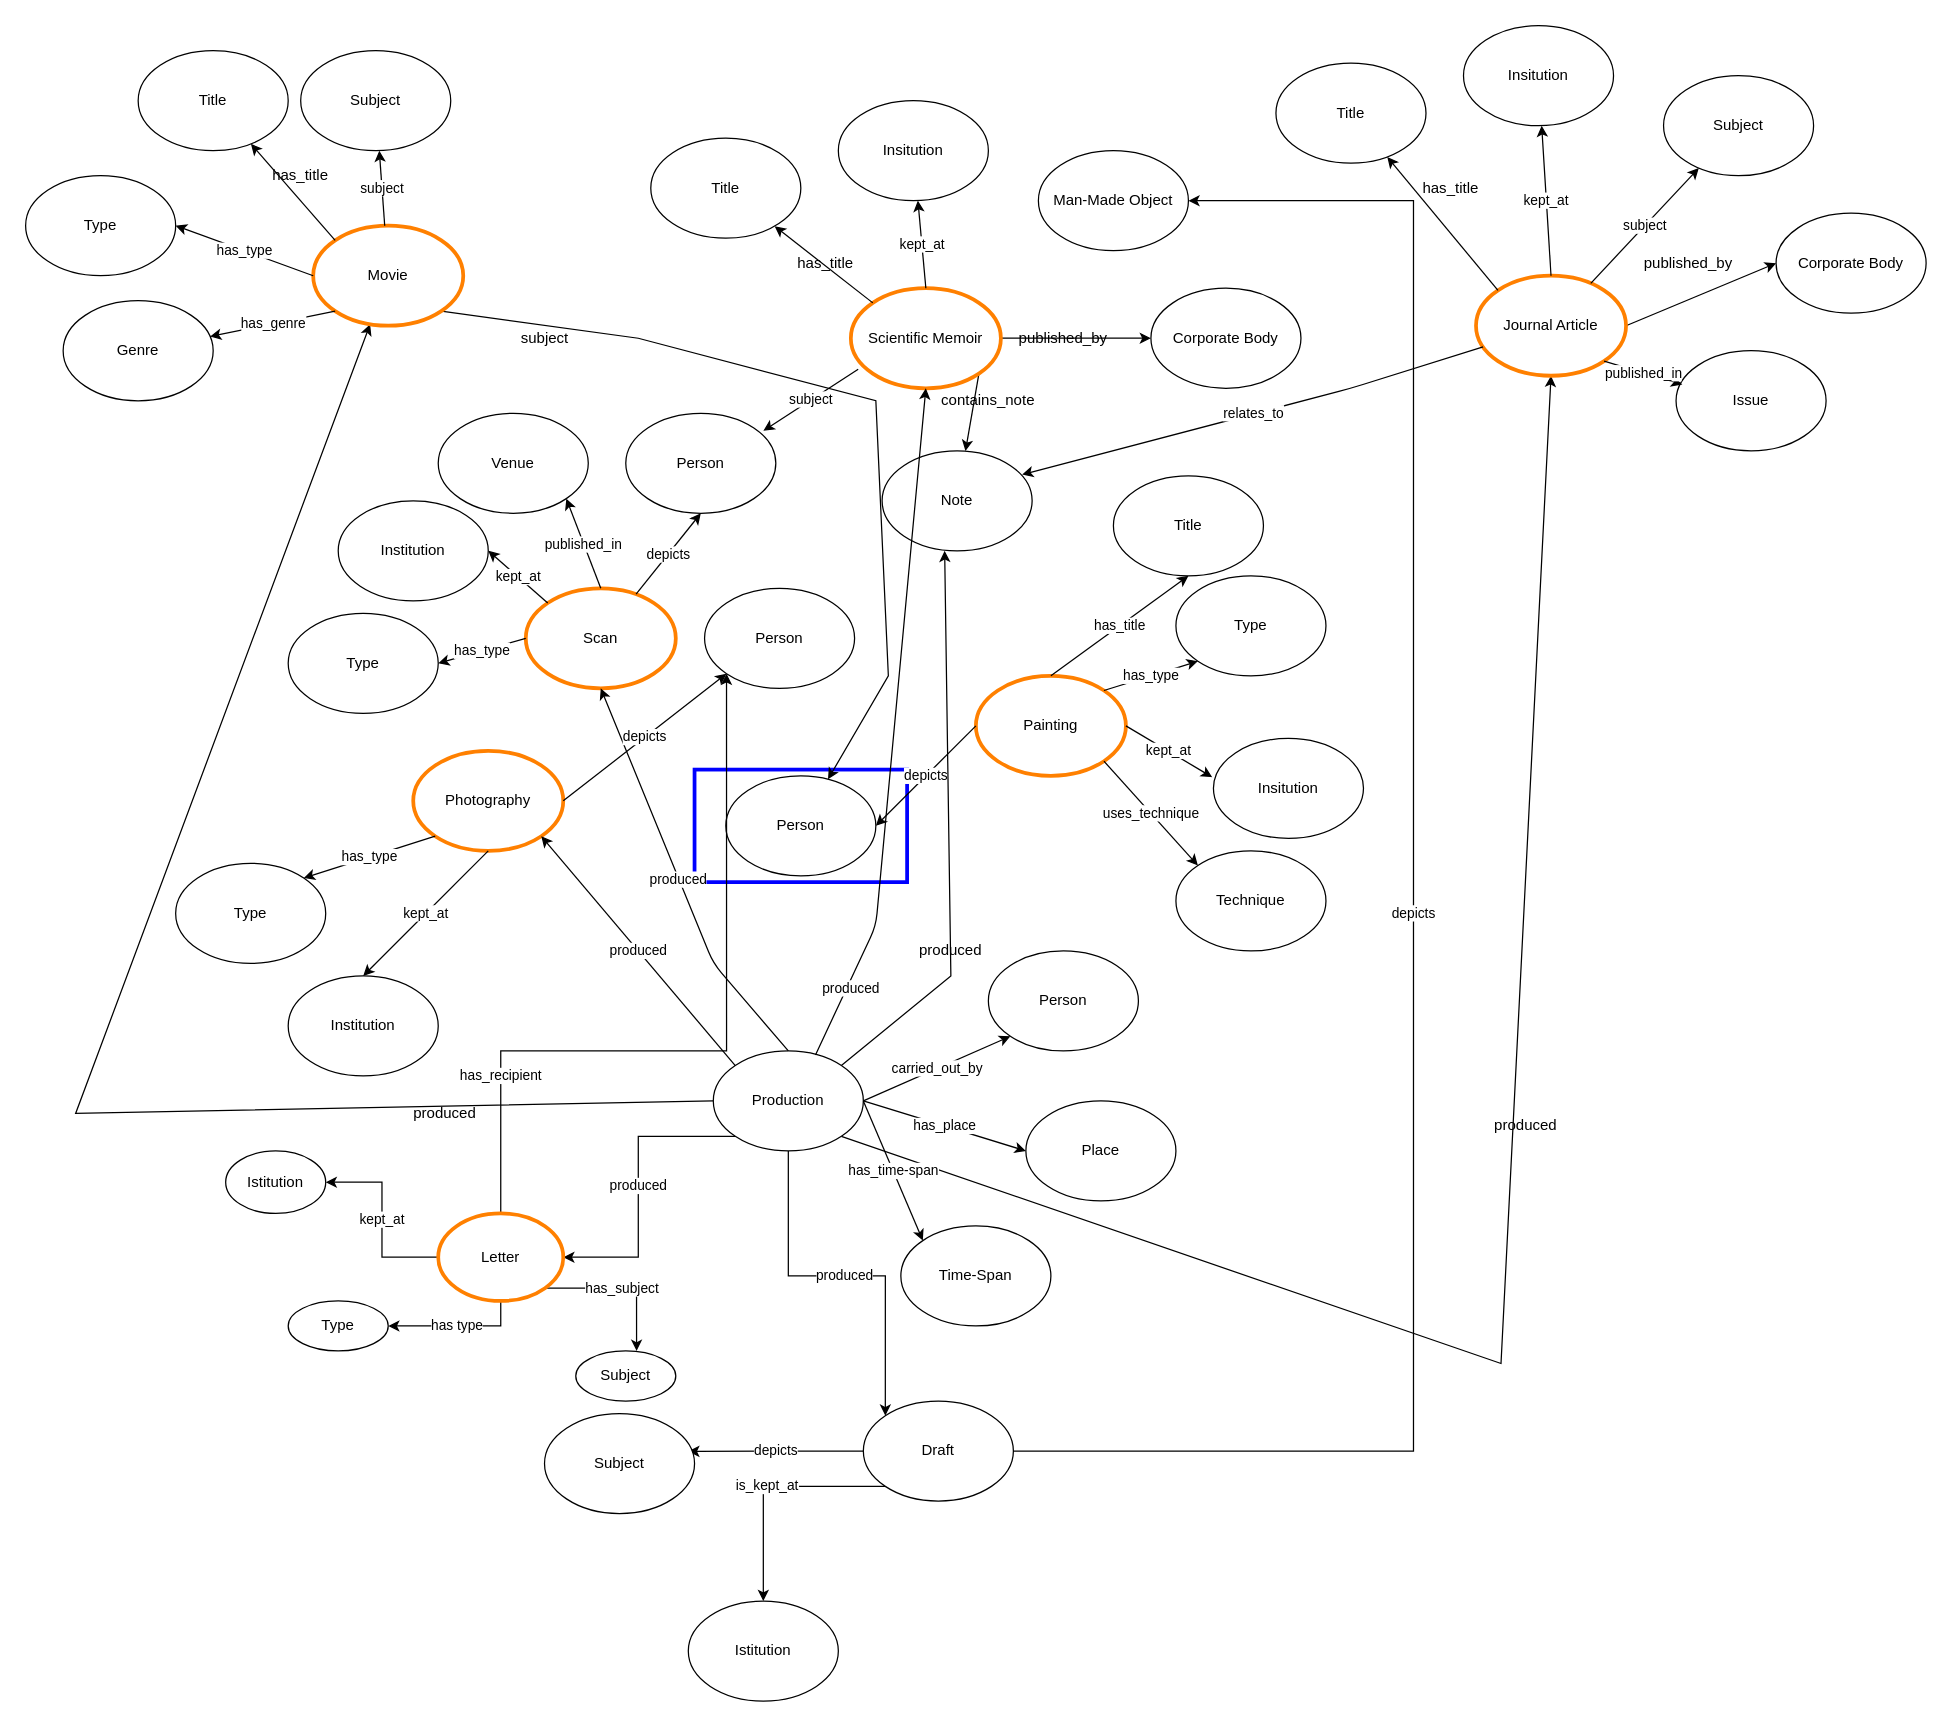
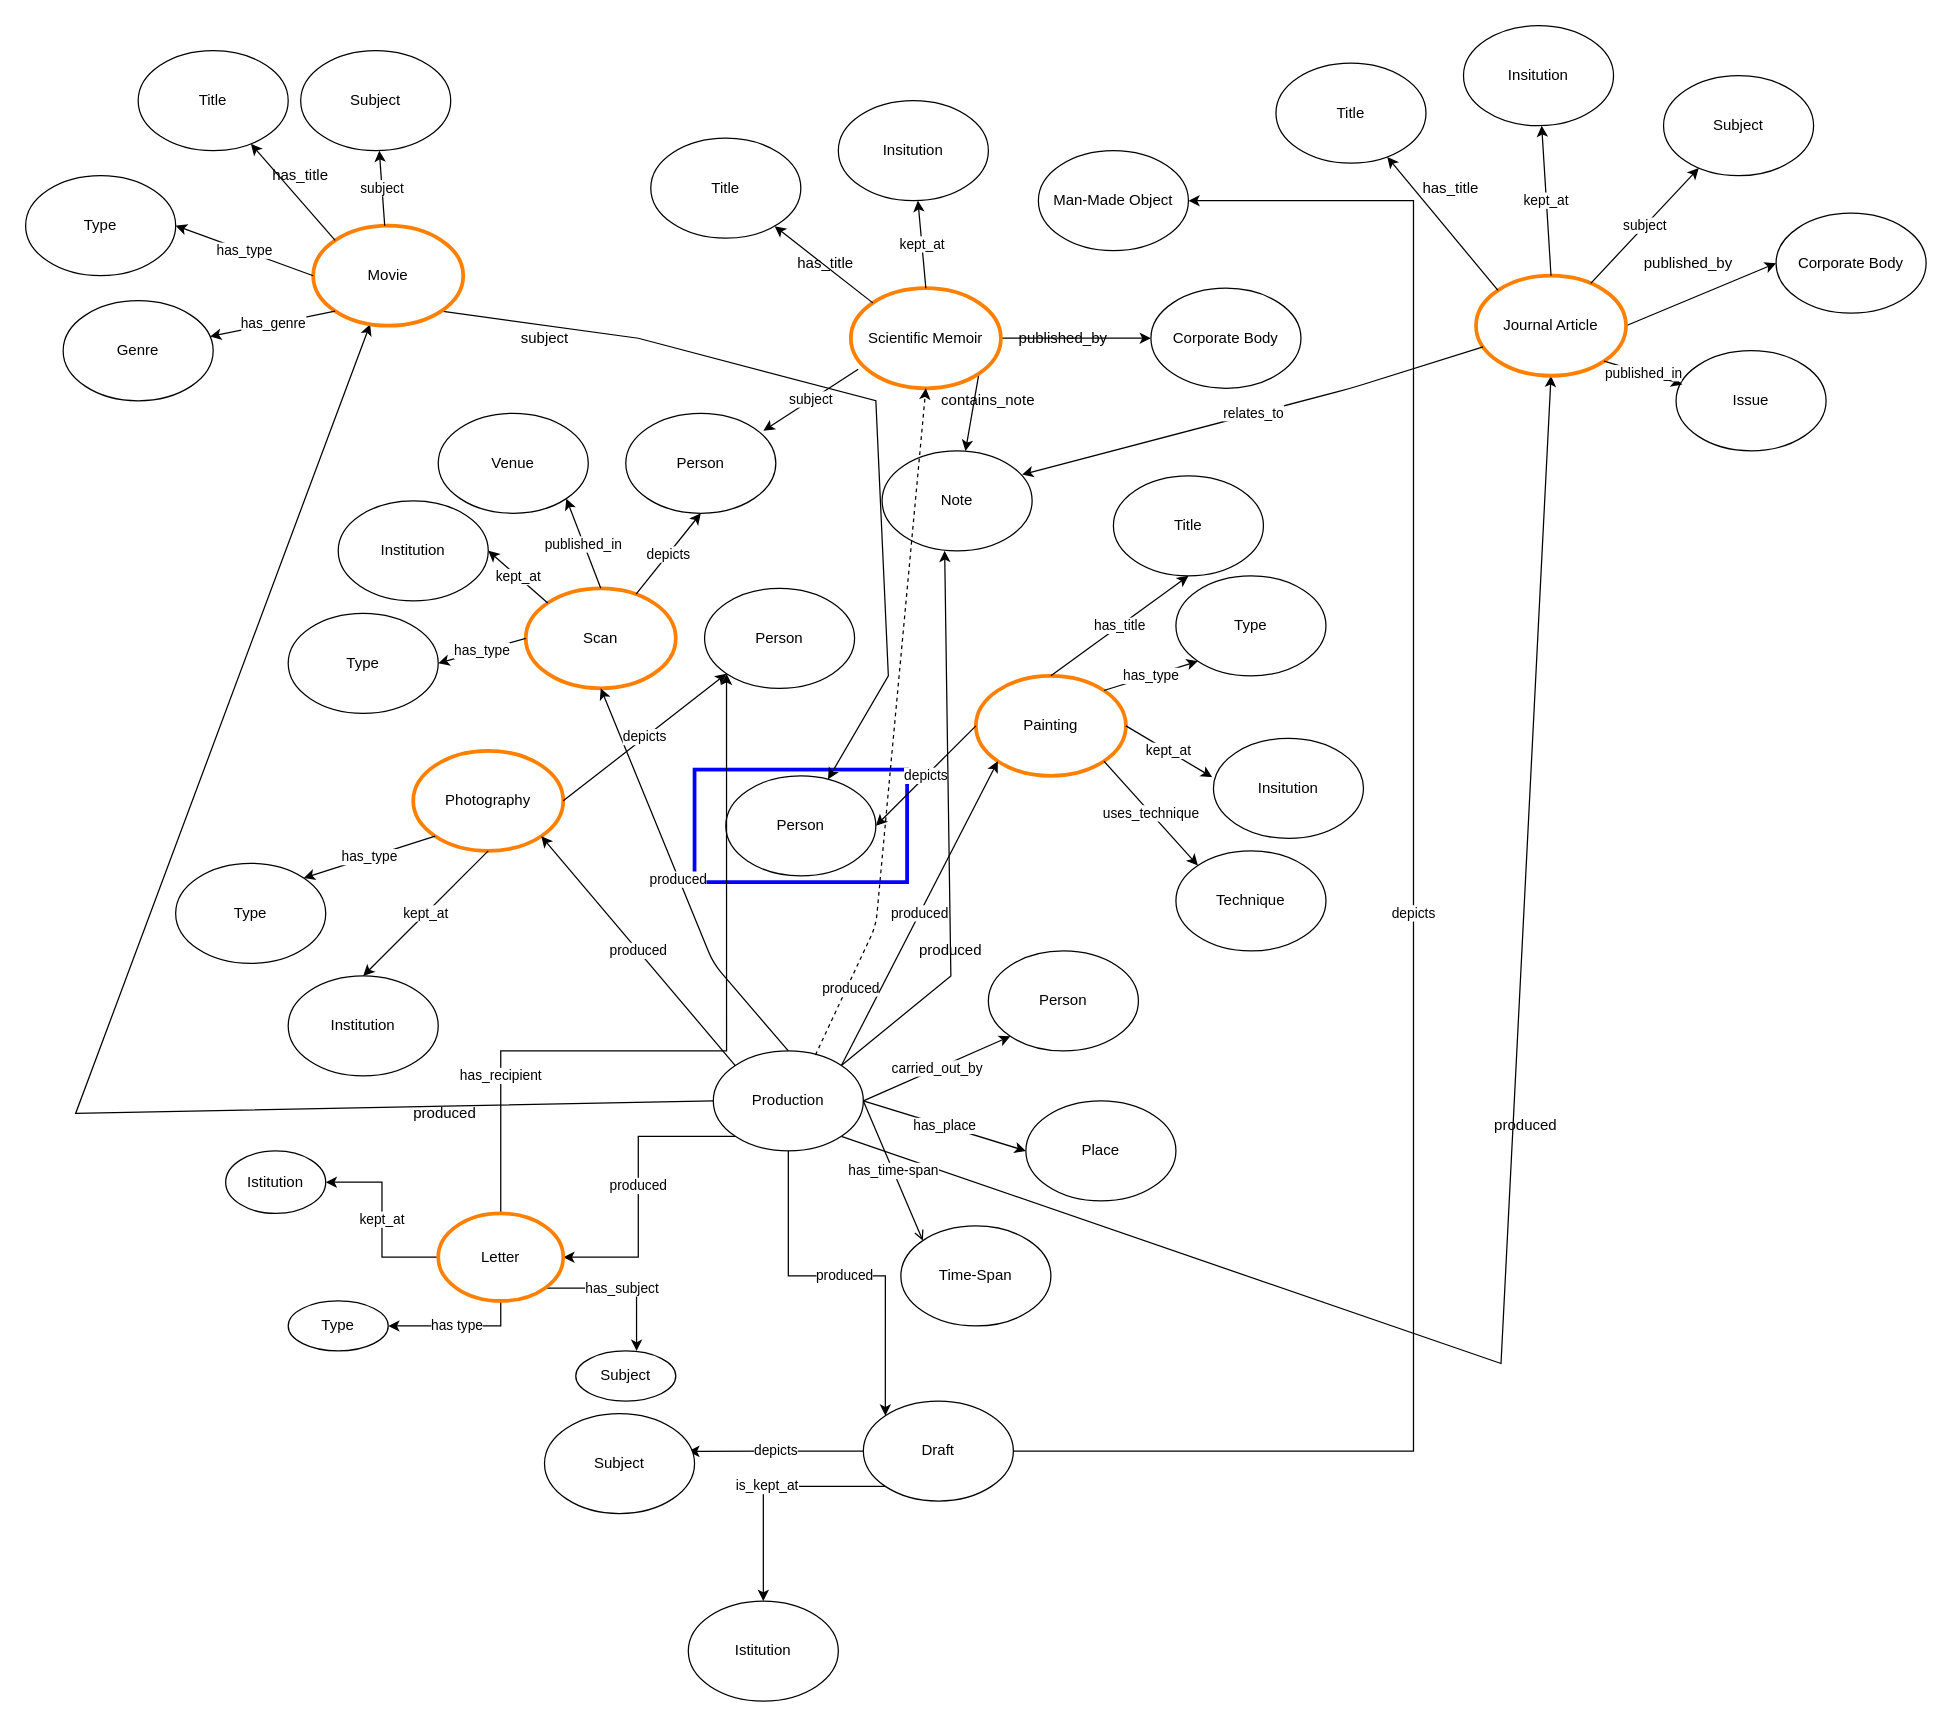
(898, 687) -> (898, 687)
none -> (894, 962)
(919, 1231) -> (920, 1233)
